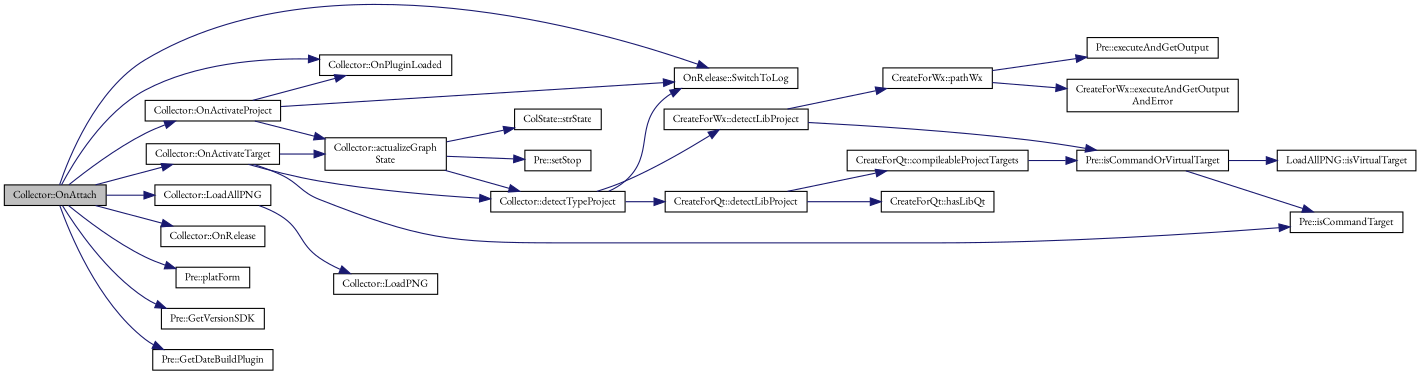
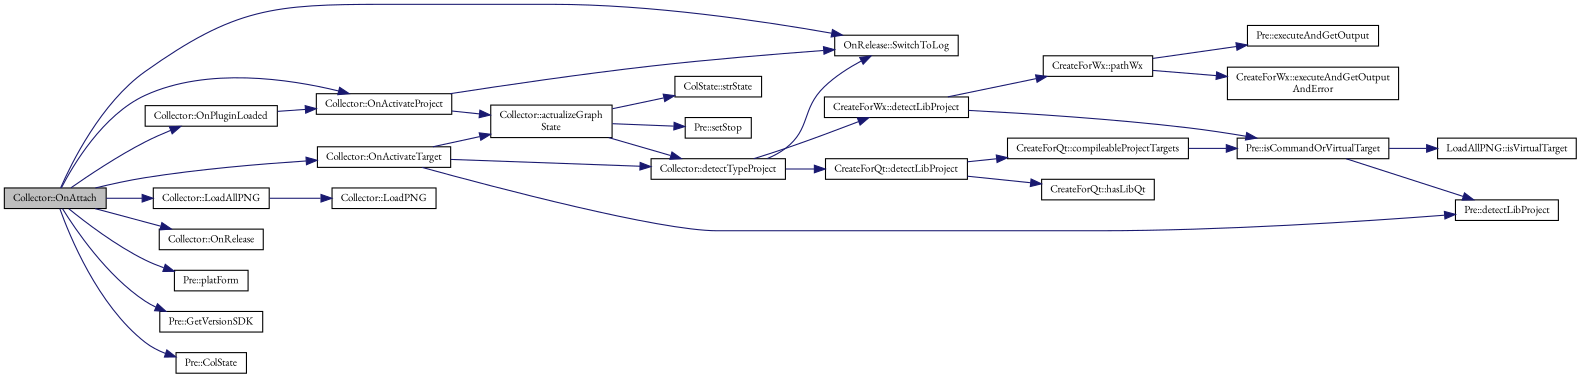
(294, 89) -> (291, 110)
(1347, 222) -> (1507, 210)
(213, 360) -> (211, 363)
